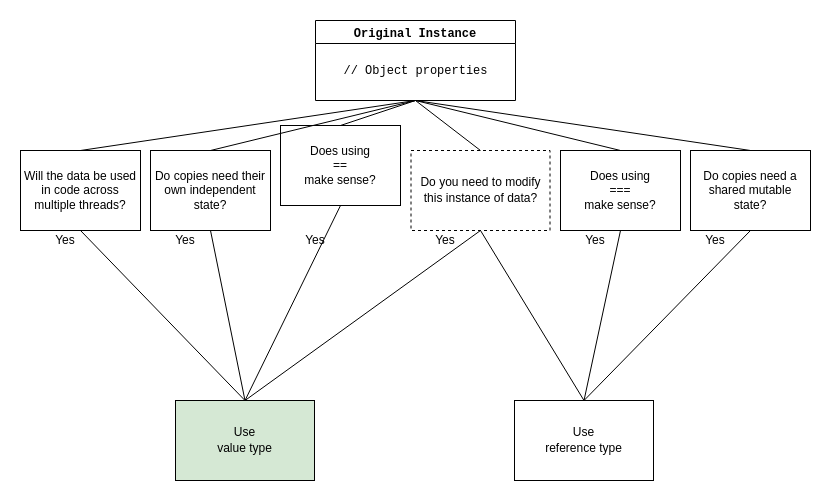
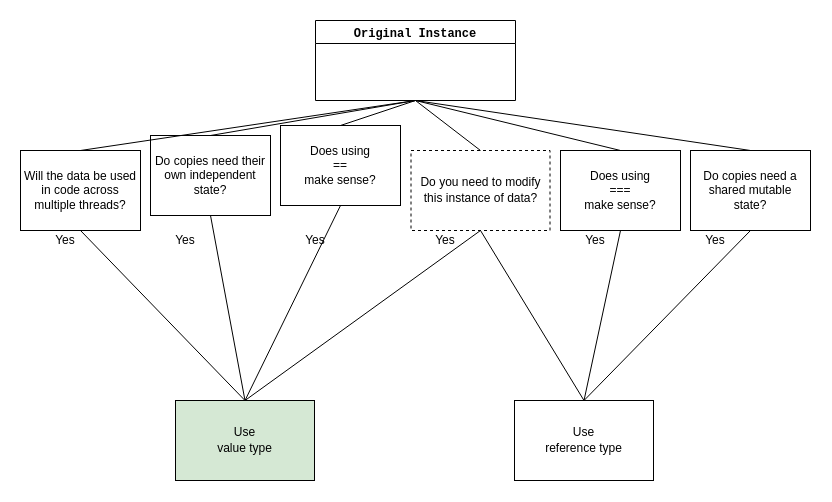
(416, 71) -> none
(211, 191) -> (211, 176)
